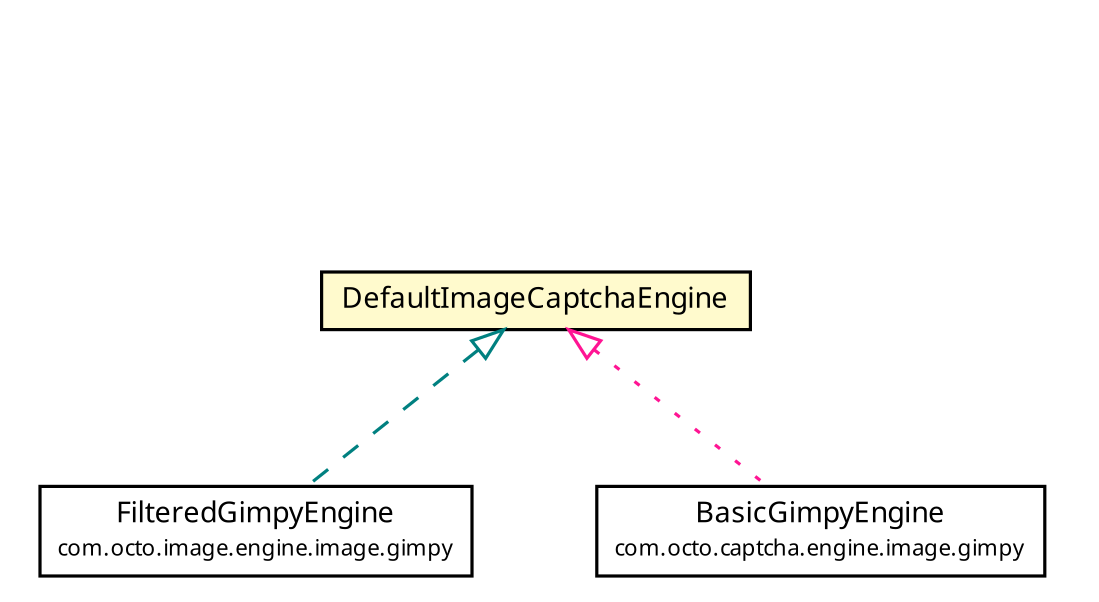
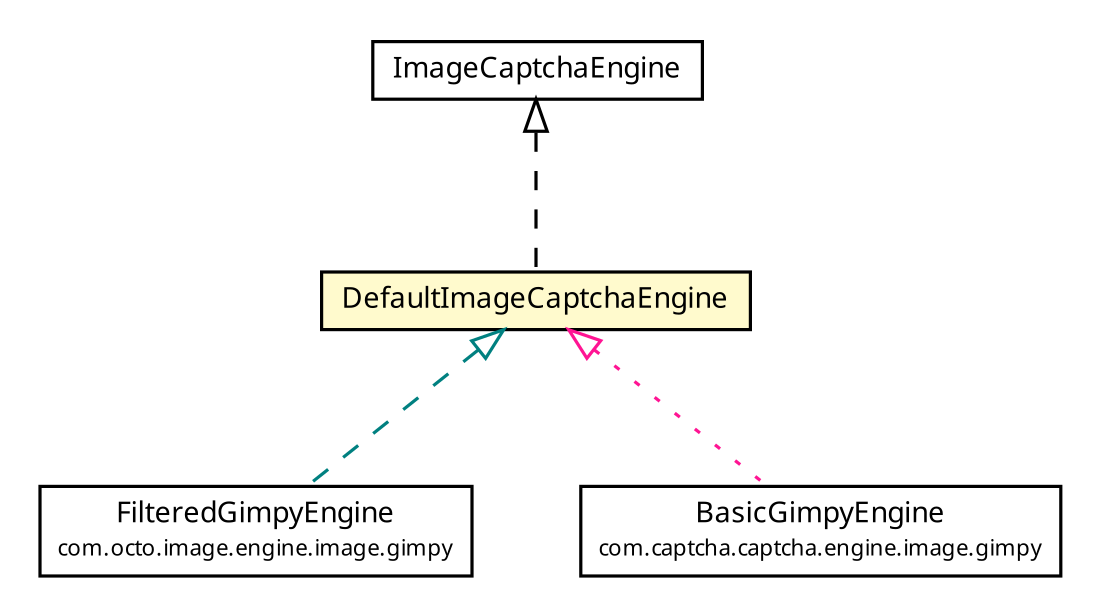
none -> (536, 70)
(821, 549) -> (821, 549)
